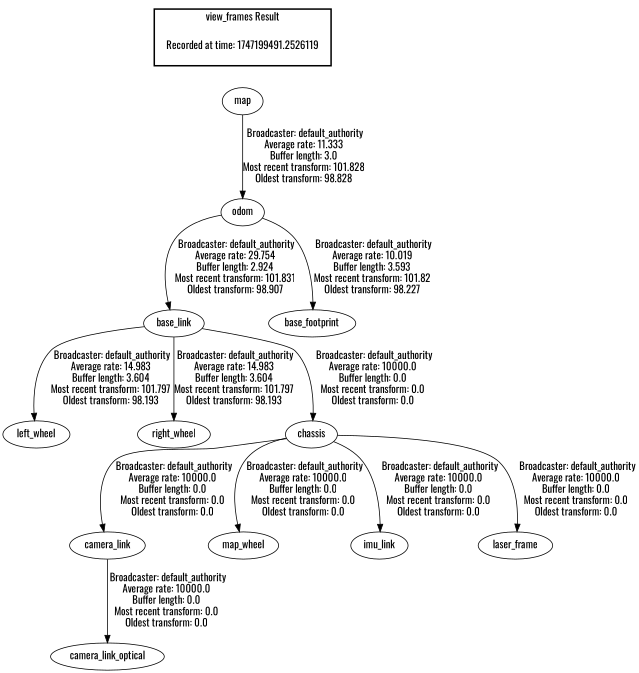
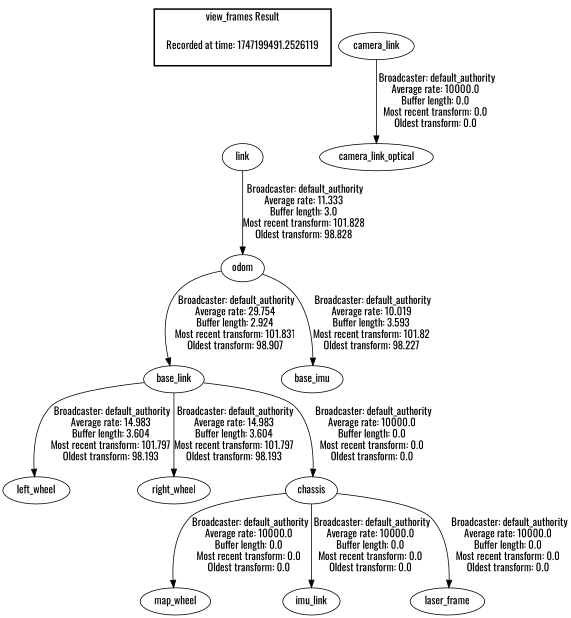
(243, 101) -> (243, 157)
(312, 323) -> (312, 379)
(166, 450) -> none
